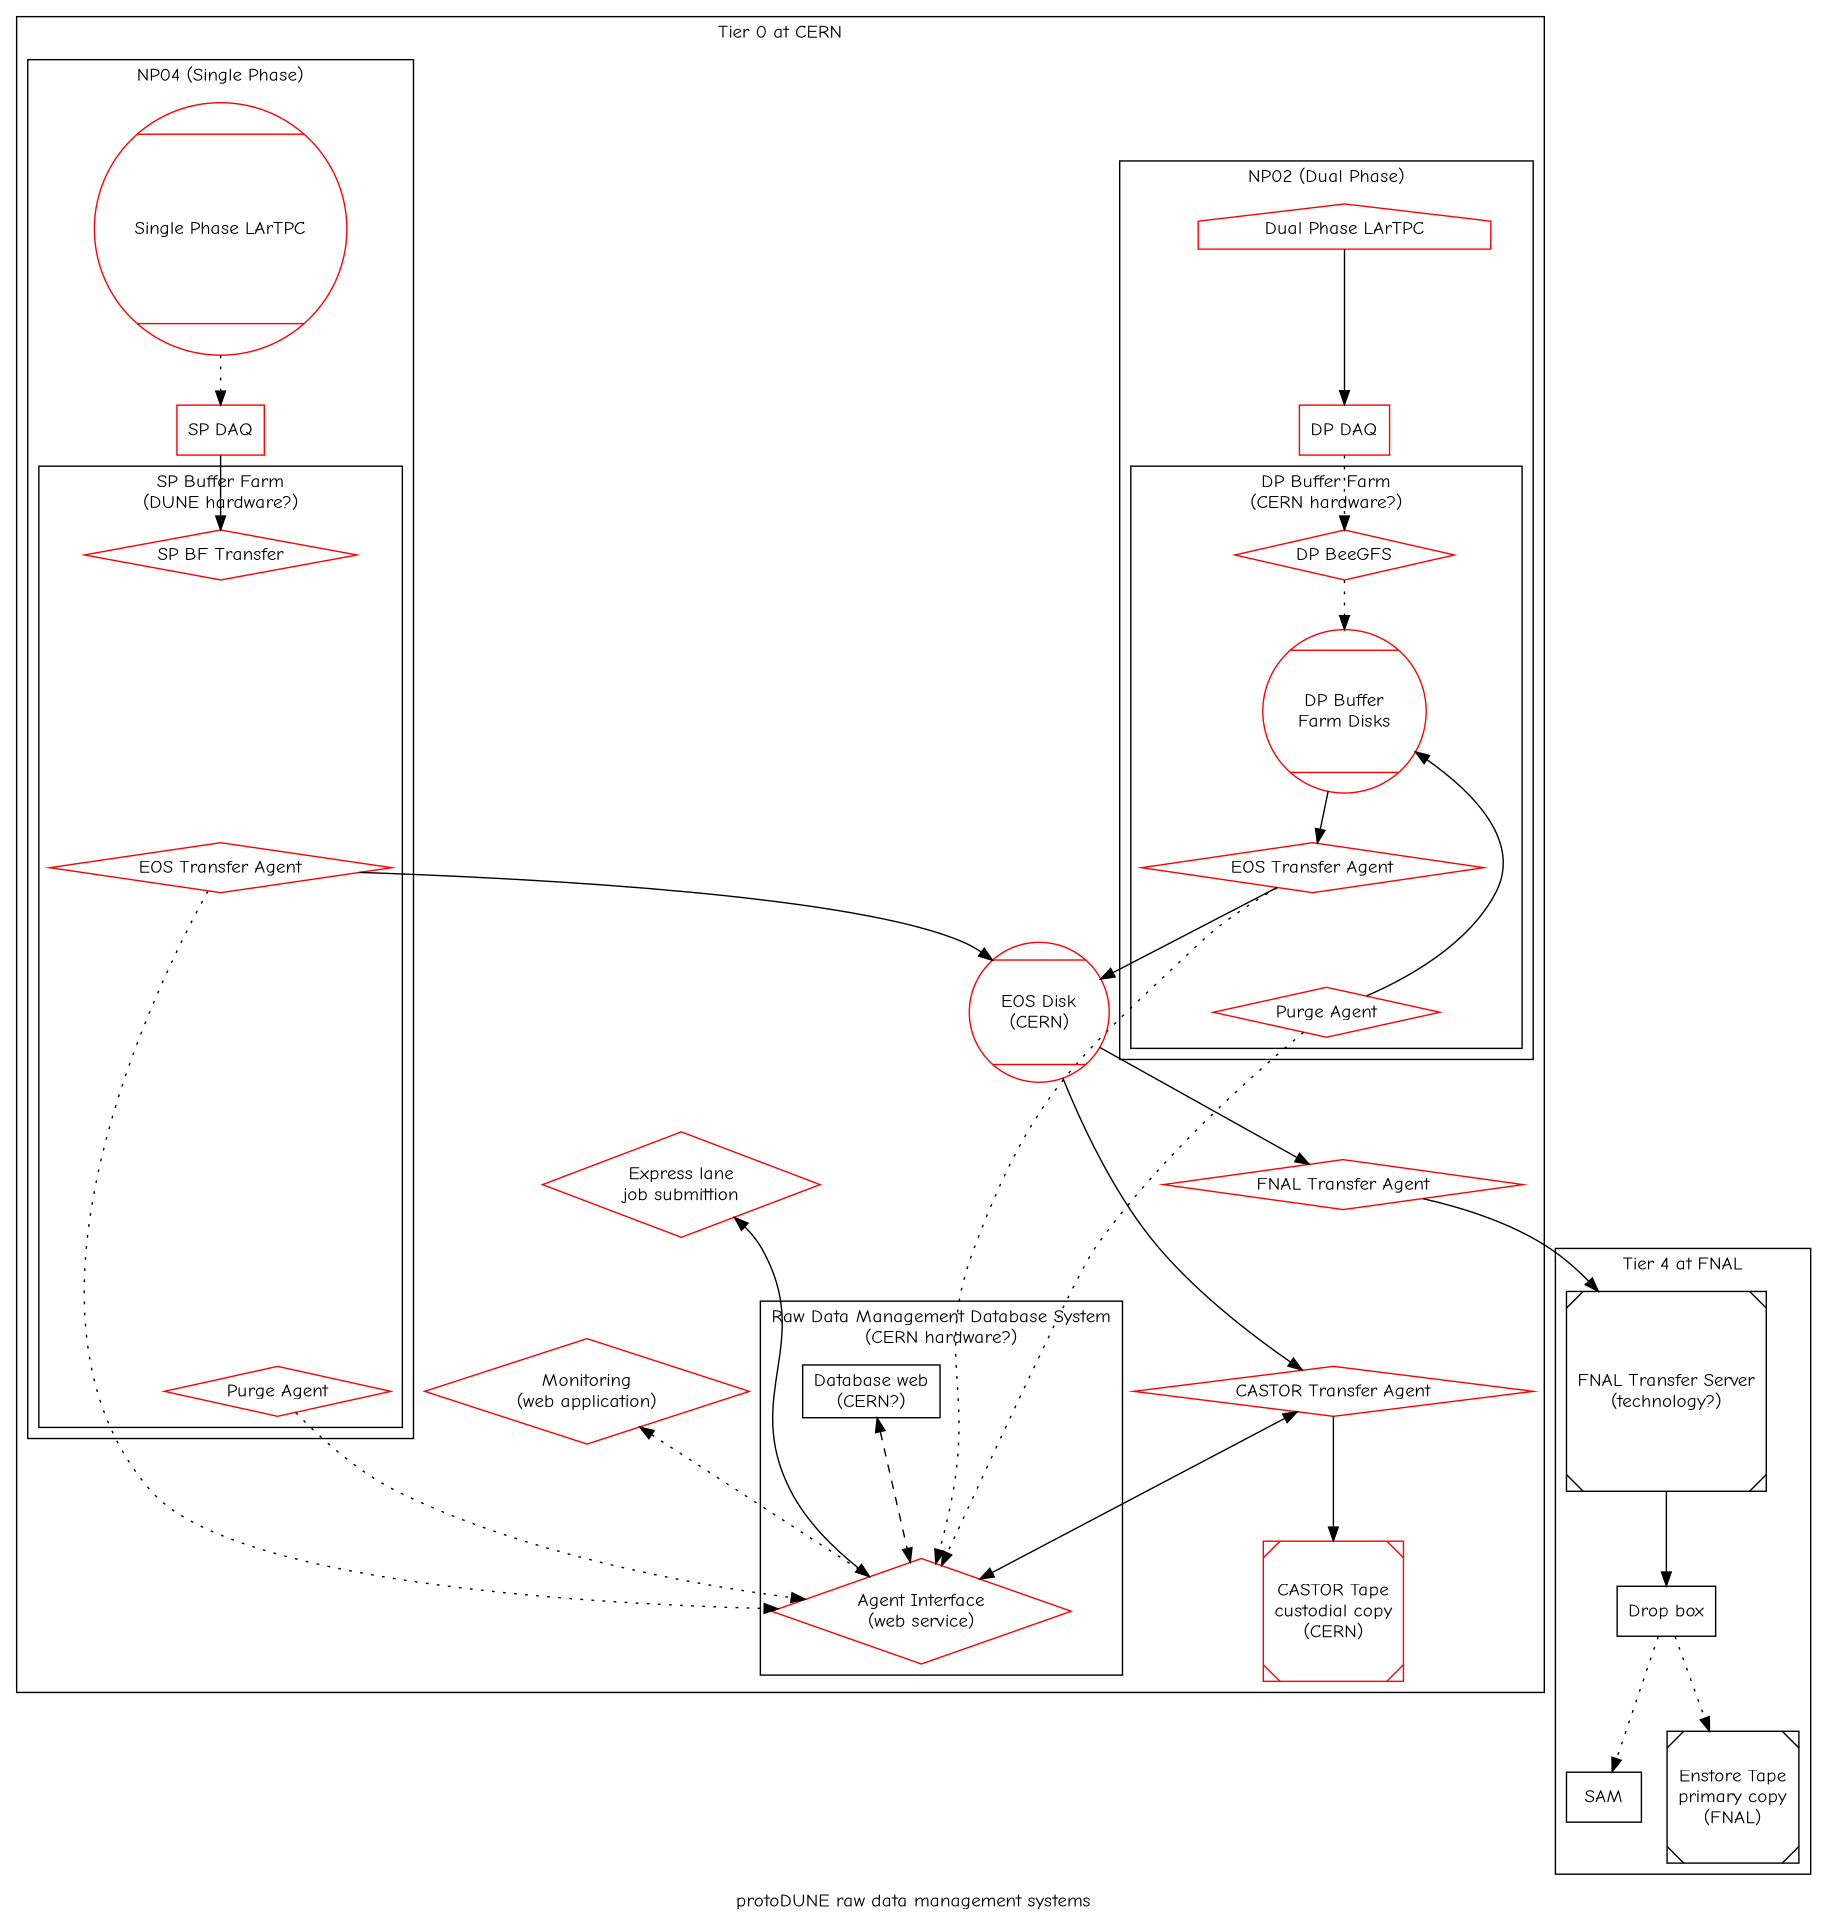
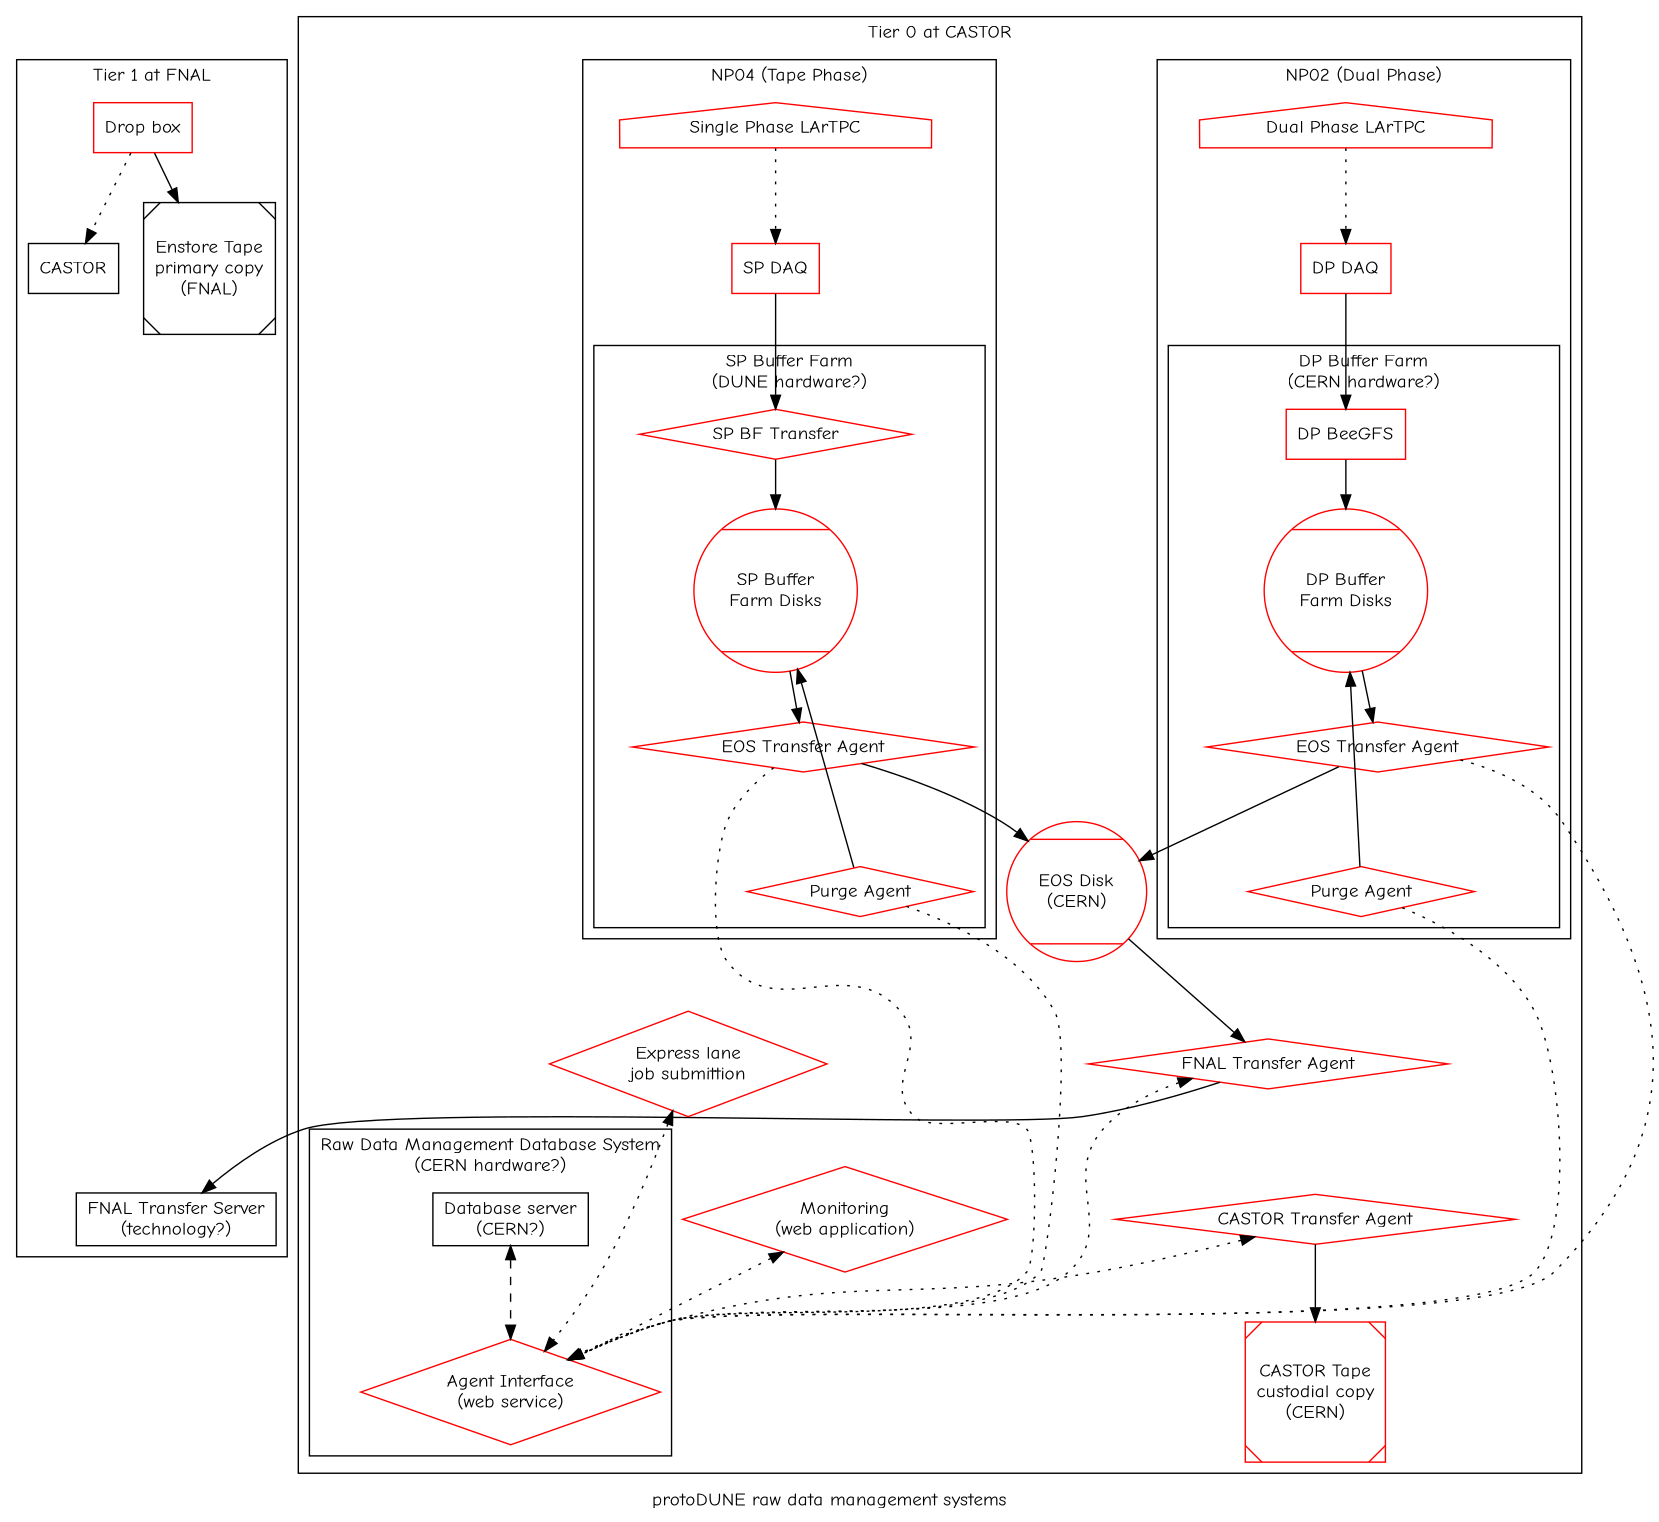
(780, 33) -> (940, 33)
(221, 76) -> (789, 76)
(221, 229) -> (776, 128)
(1344, 320) -> (1346, 189)
(1344, 486) -> (1346, 337)
(1344, 555) -> (1346, 434)
none -> (776, 591)
(1344, 598) -> (1346, 477)
(1152, 1240) -> none
(1683, 1264) -> (152, 76)
none -> (1037, 1289)
(871, 1391) -> (511, 1219)
(1666, 1391) -> (176, 1219)
(774, 1407) -> (620, 1237)
(1138, 1495) -> (909, 1290)
(1666, 1532) -> none
(1666, 1611) -> (143, 128)
(1690, 1677) -> (163, 171)
(1604, 1797) -> (74, 268)
